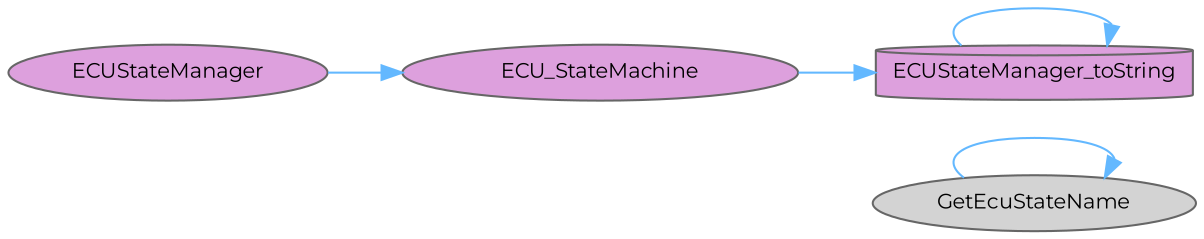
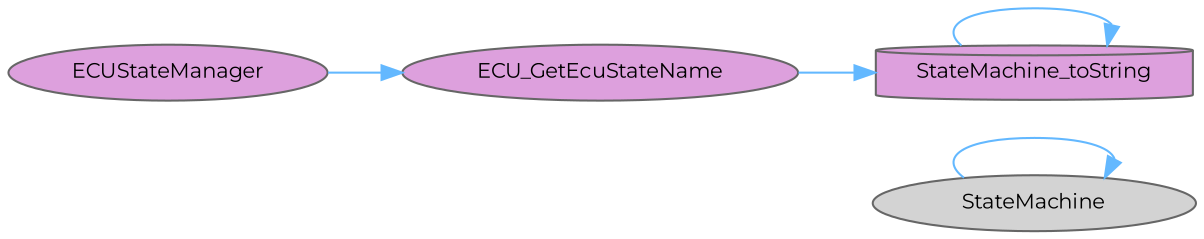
(600, 73) -> (600, 73)
(1034, 73) -> (1034, 73)
(1034, 203) -> (1034, 203)
